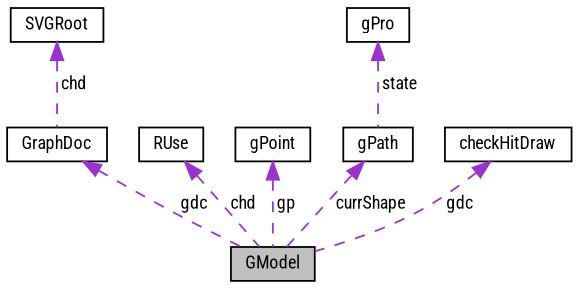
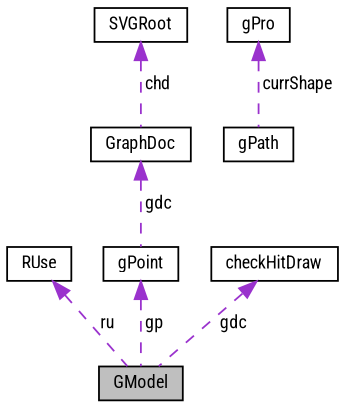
(398, 85) -> (296, 85)
(242, 204) -> (105, 324)
(169, 210) -> (141, 213)
(319, 211) -> none
